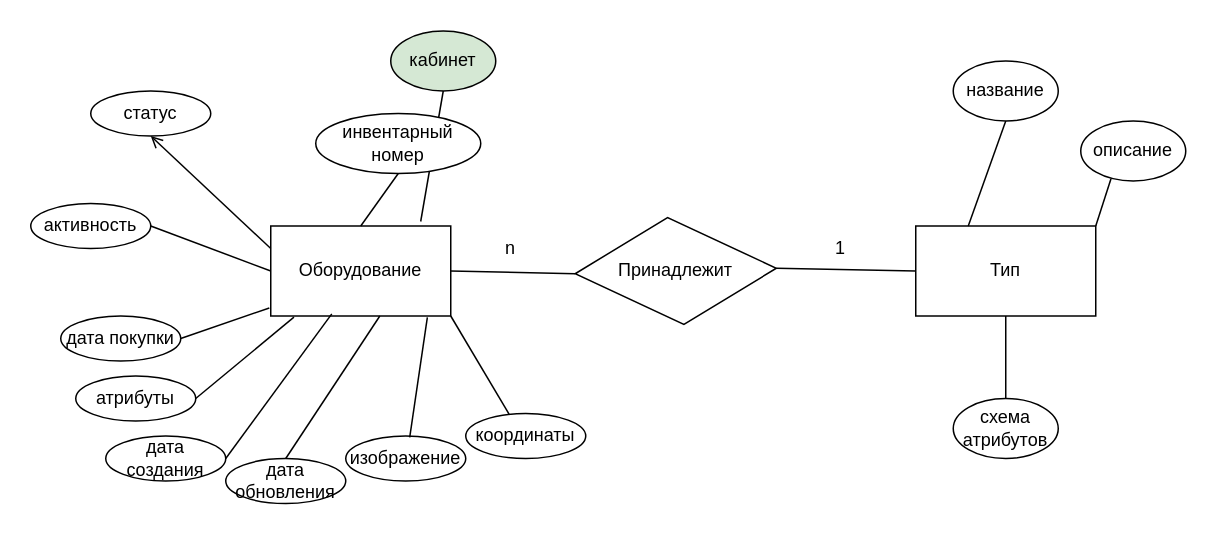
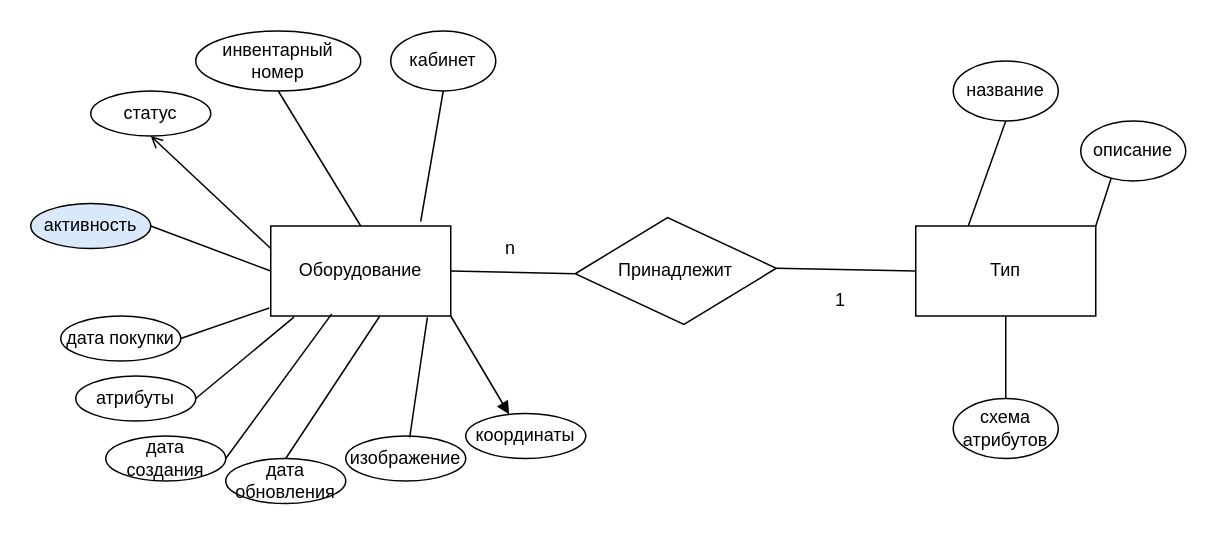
(443, 61) -> (443, 61)
(398, 143) -> (278, 61)
(91, 226) -> (91, 226)
(841, 248) -> (841, 301)
(505, 407) -> (502, 403)
